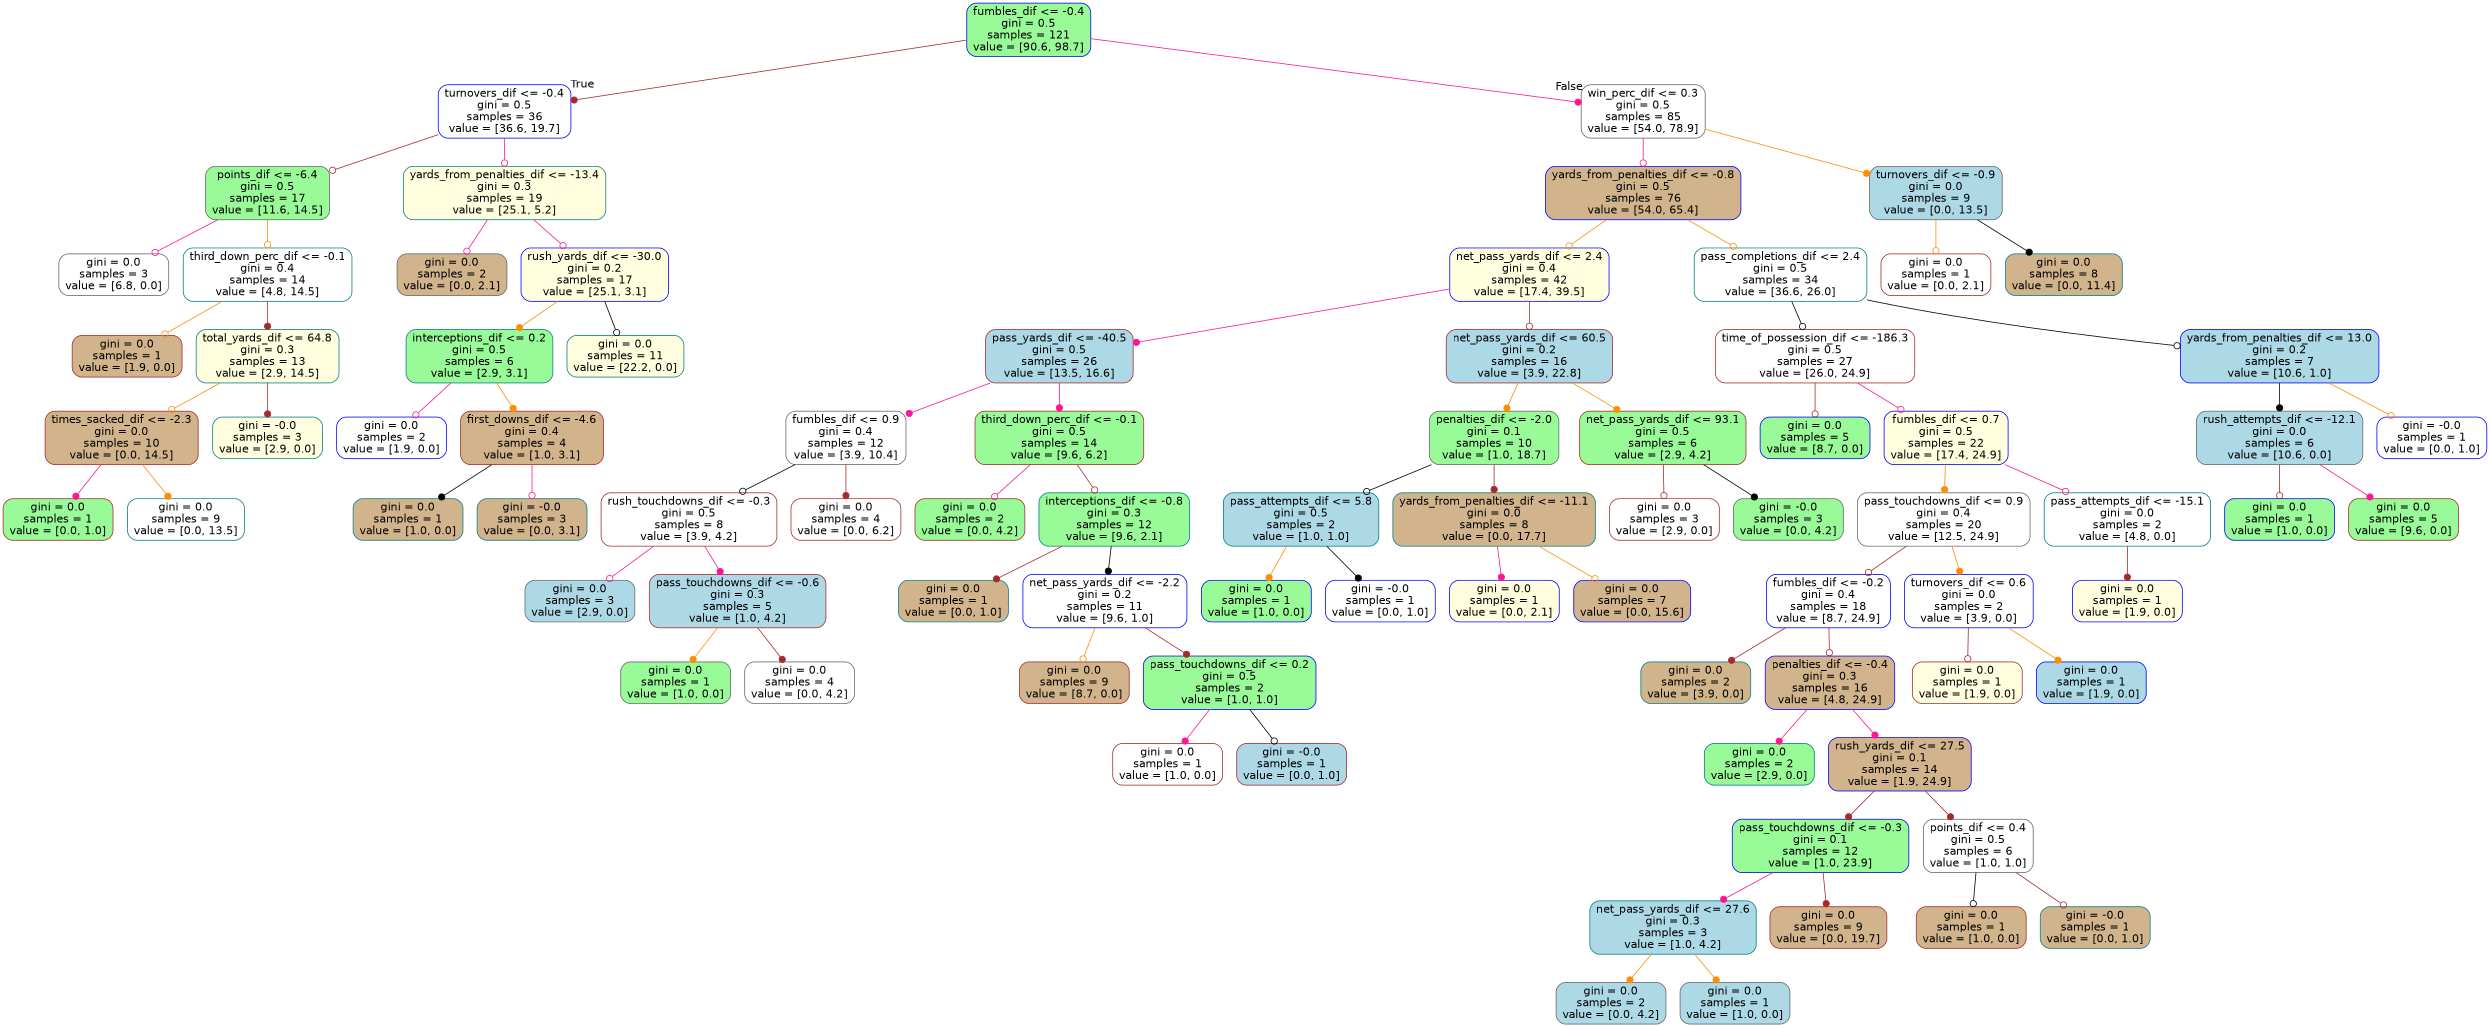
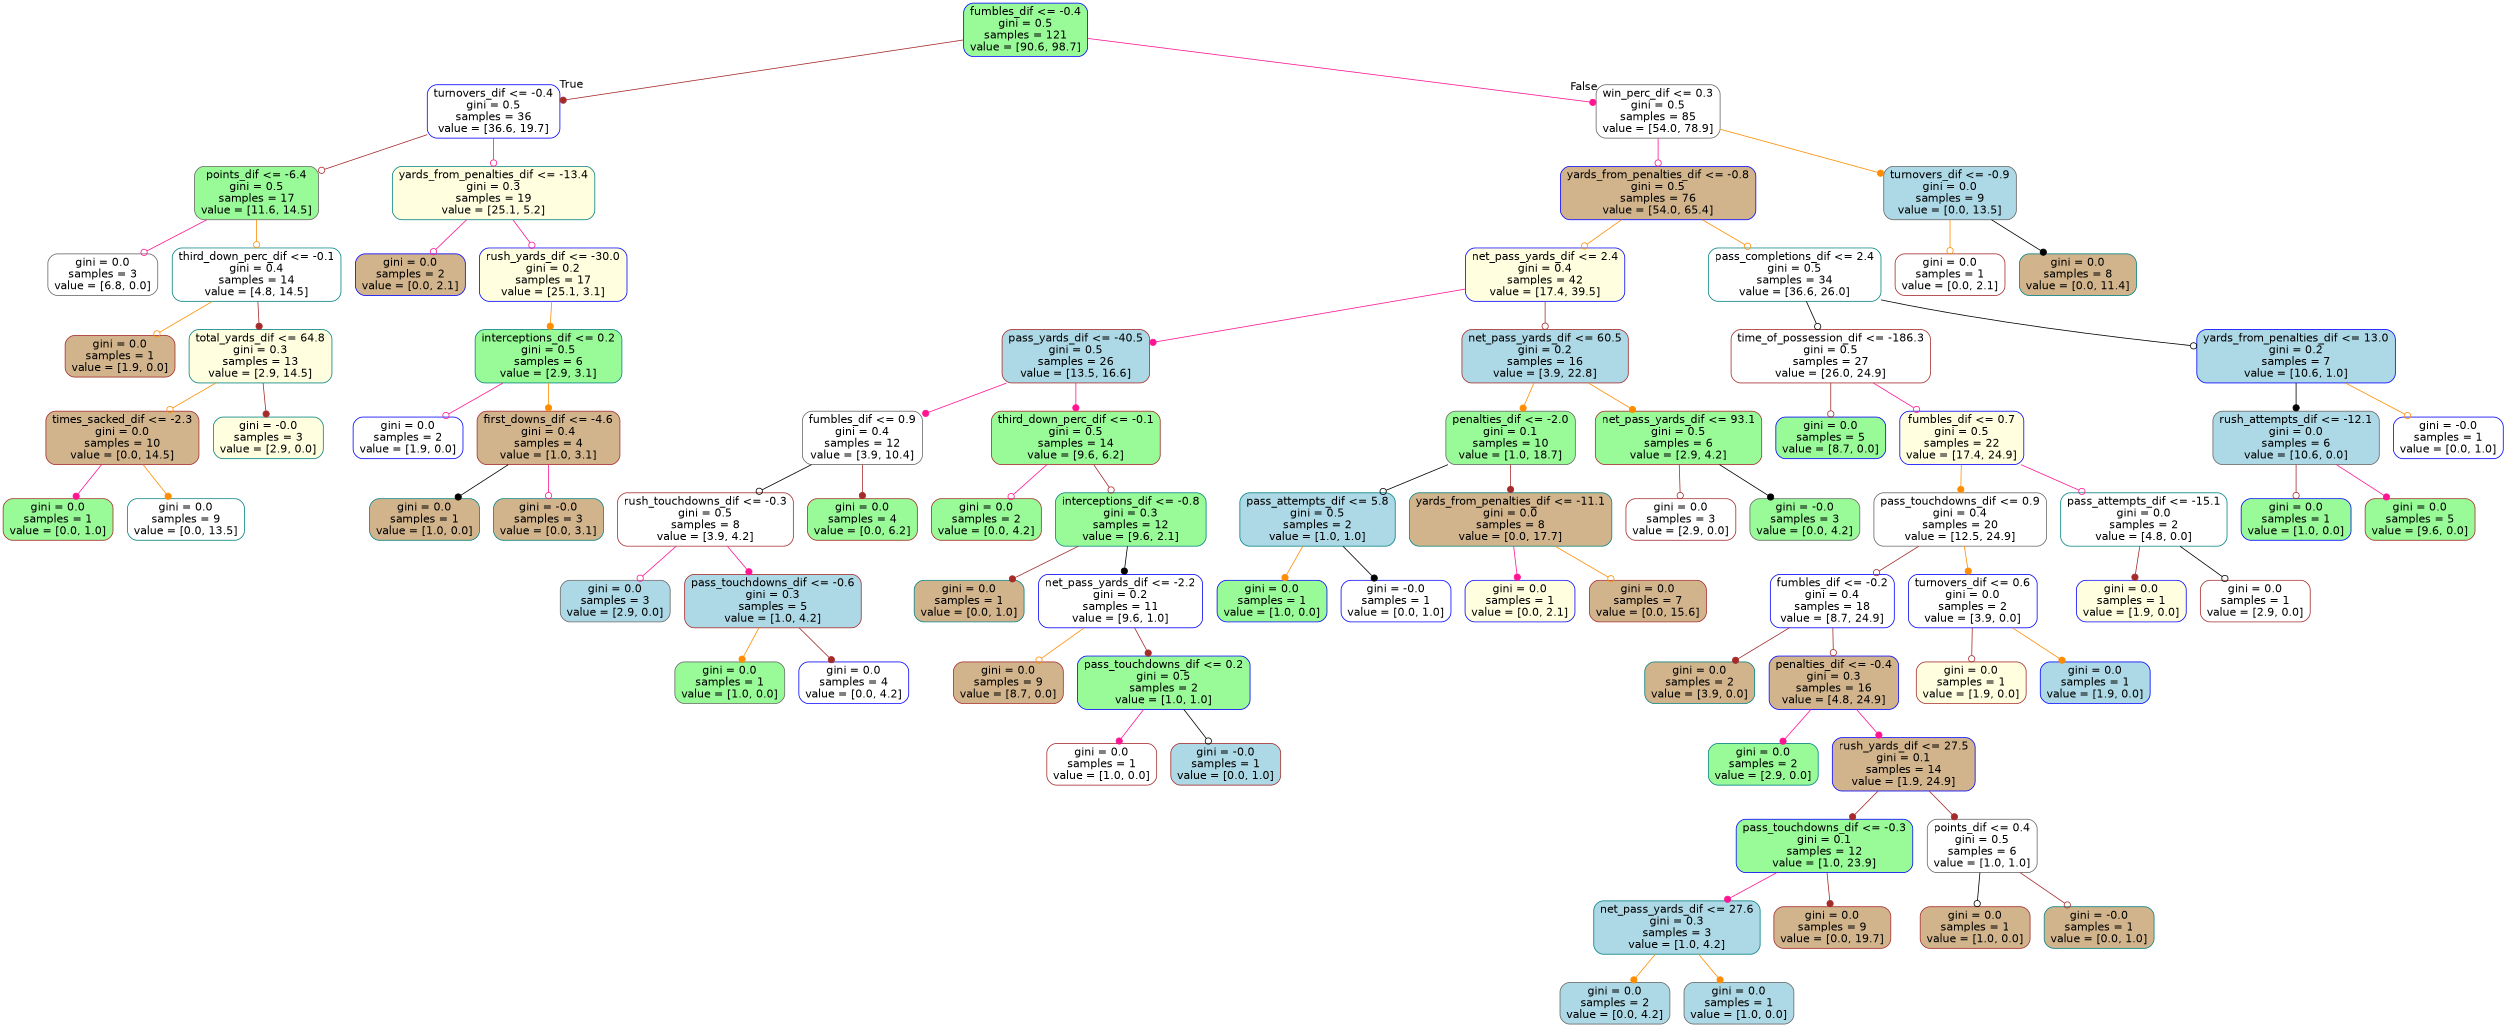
(452, 275) -> (410, 275)
(625, 356) -> none
(846, 519) -> (862, 519)
(1632, 601) -> (1648, 601)
none -> (2255, 601)
(800, 683) -> (854, 683)
